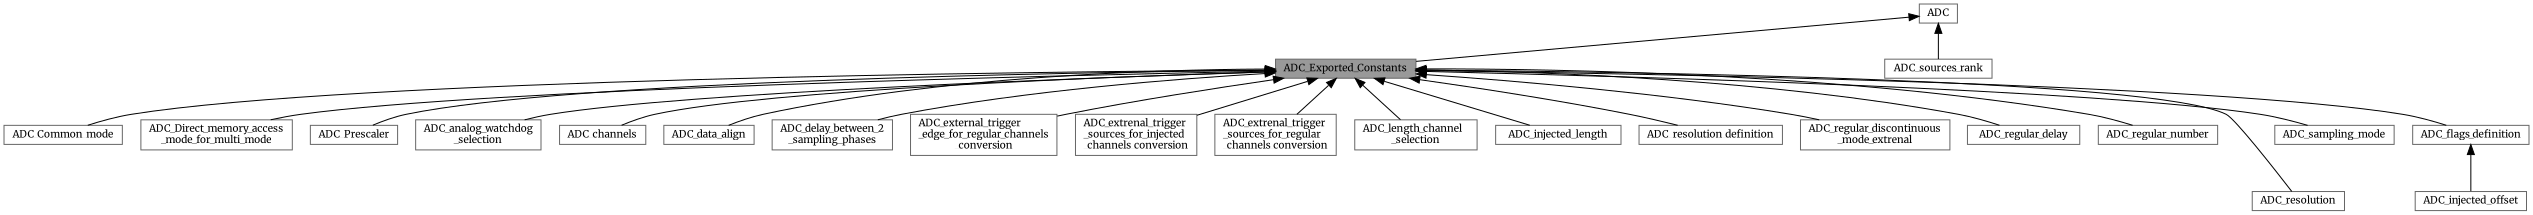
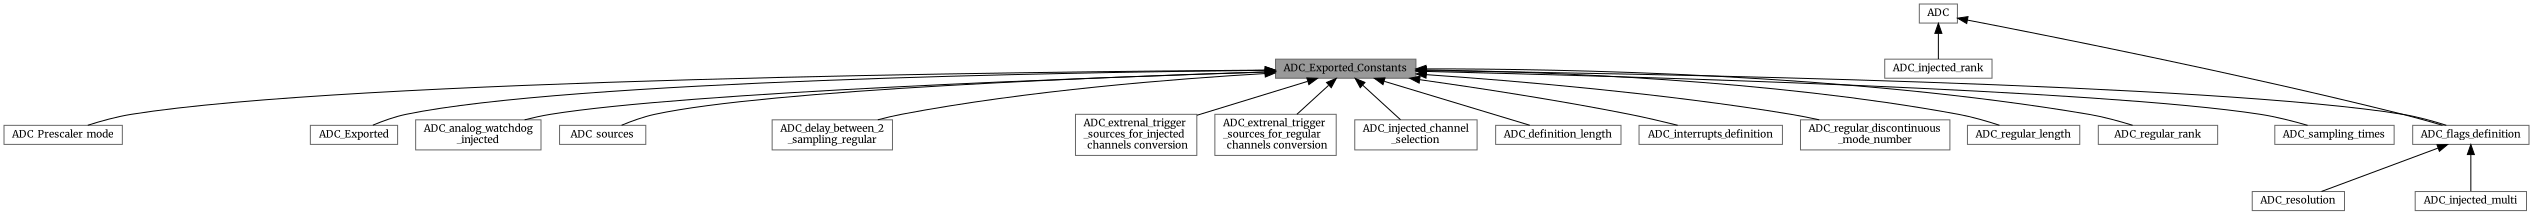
(1663, 39) -> (2206, 69)
(1938, 69) -> (1938, 69)
(1878, 80) -> (2380, 170)
(63, 135) -> (63, 135)
(217, 135) -> none
(354, 135) -> (354, 135)
(478, 135) -> (478, 135)
(603, 135) -> (603, 135)
(709, 135) -> none
(832, 135) -> (832, 135)
(984, 135) -> none
(1416, 135) -> (1416, 135)
(1558, 135) -> (1558, 135)
(1711, 135) -> (1711, 135)
(1875, 135) -> (1875, 135)
(2024, 135) -> (2024, 135)
(2158, 135) -> (2158, 135)
(2334, 135) -> (2334, 135)
(2471, 201) -> (2471, 201)
